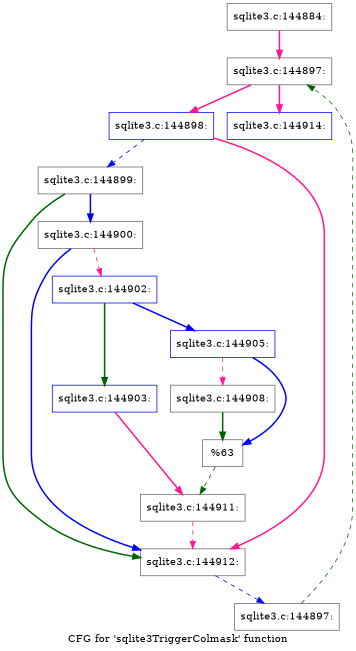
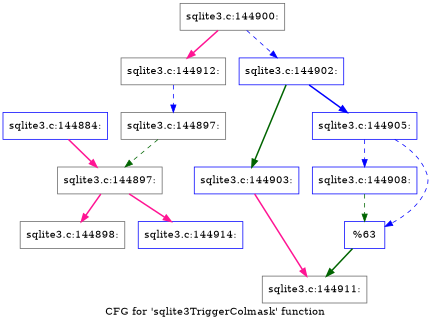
(279, 17) -> (55, 126)
(161, 126) -> (72, 235)
(90, 180) -> none
(97, 259) -> (259, 42)
(324, 332) -> none
(223, 368) -> (365, 149)
(223, 399) -> (365, 180)
(286, 400) -> (428, 182)
(31, 419) -> (206, 42)
(223, 422) -> (365, 204)
(223, 453) -> (365, 235)
(210, 477) -> (342, 260)
(193, 531) -> none
